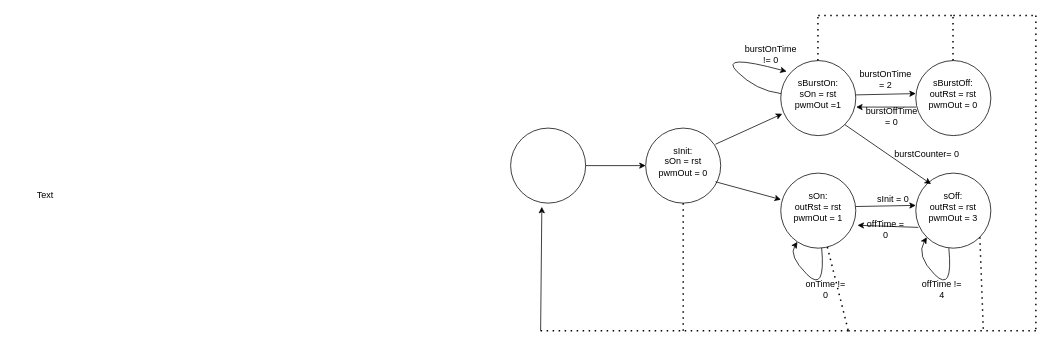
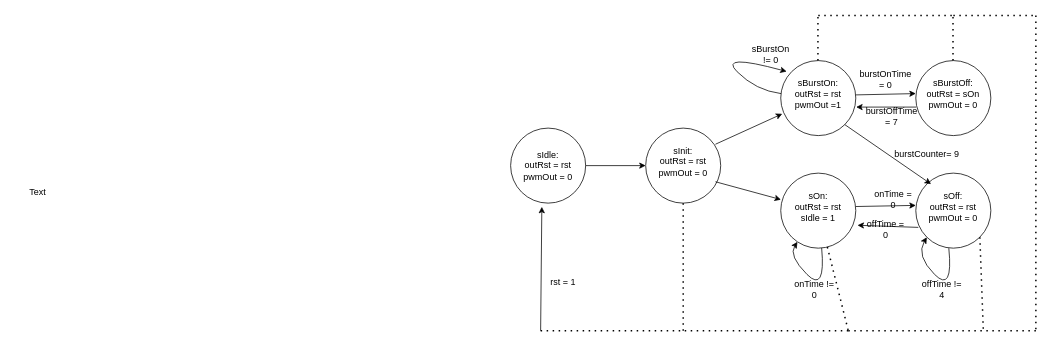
(771, 54) -> (771, 54)
(885, 79) -> (885, 79)
(818, 94) -> (818, 94)
(953, 94) -> (953, 94)
(891, 117) -> (891, 117)
(927, 154) -> (927, 154)
(683, 162) -> (683, 162)
none -> (548, 165)
(45, 195) -> (38, 192)
(893, 199) -> (893, 199)
(818, 207) -> (818, 207)
(953, 207) -> (953, 207)
none -> (563, 282)
(825, 289) -> (814, 289)
